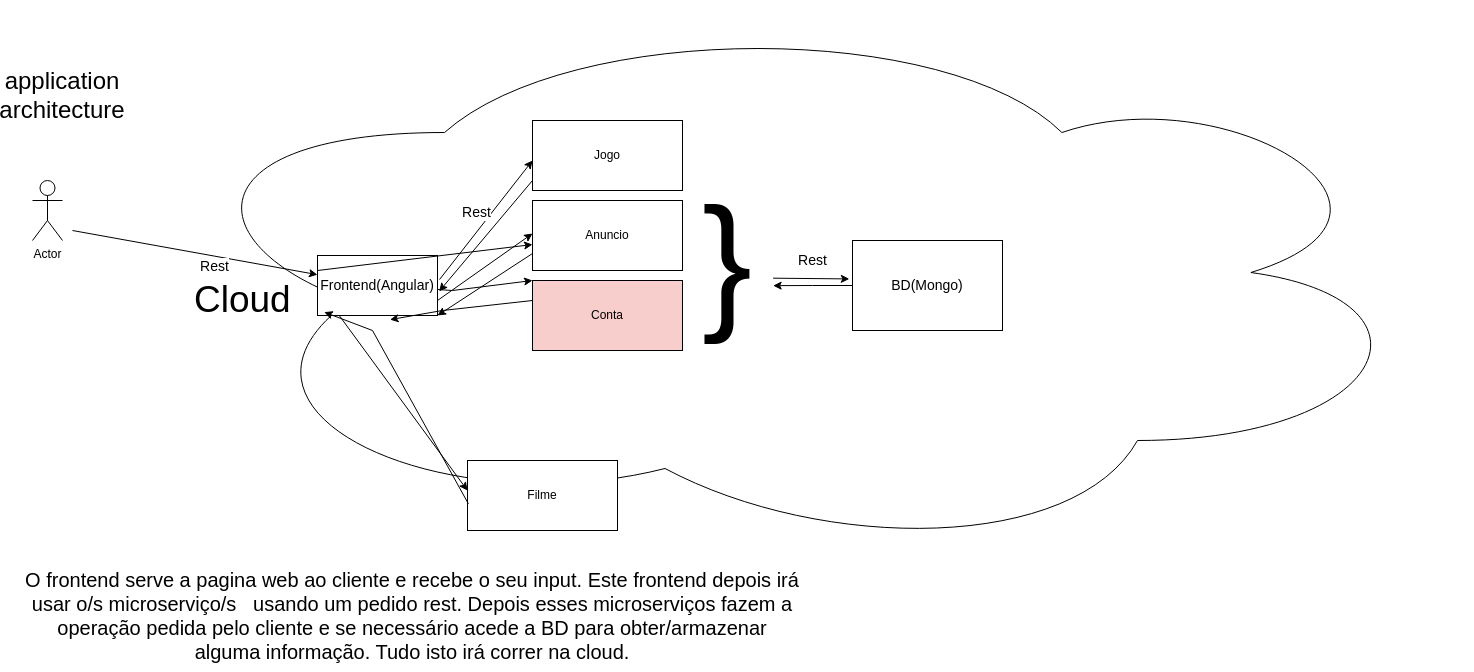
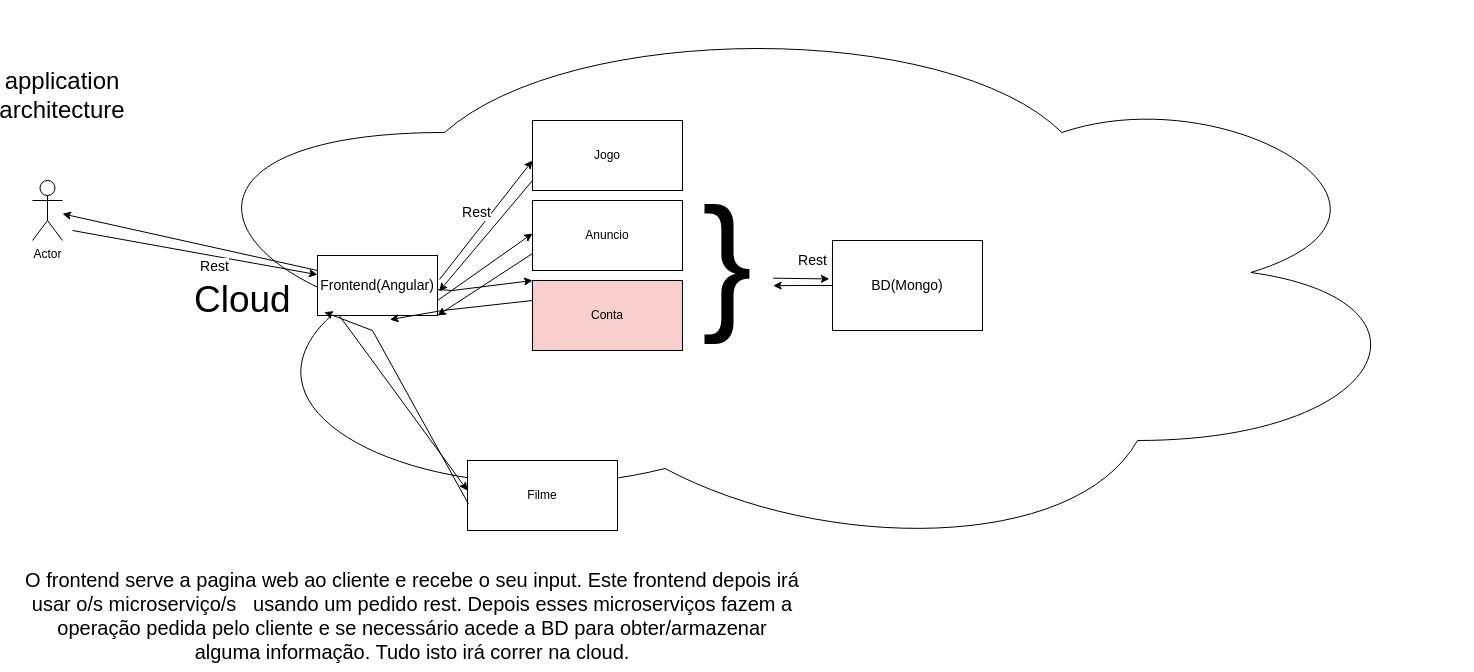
(422, 258) -> (193, 243)
(928, 286) -> (908, 286)
